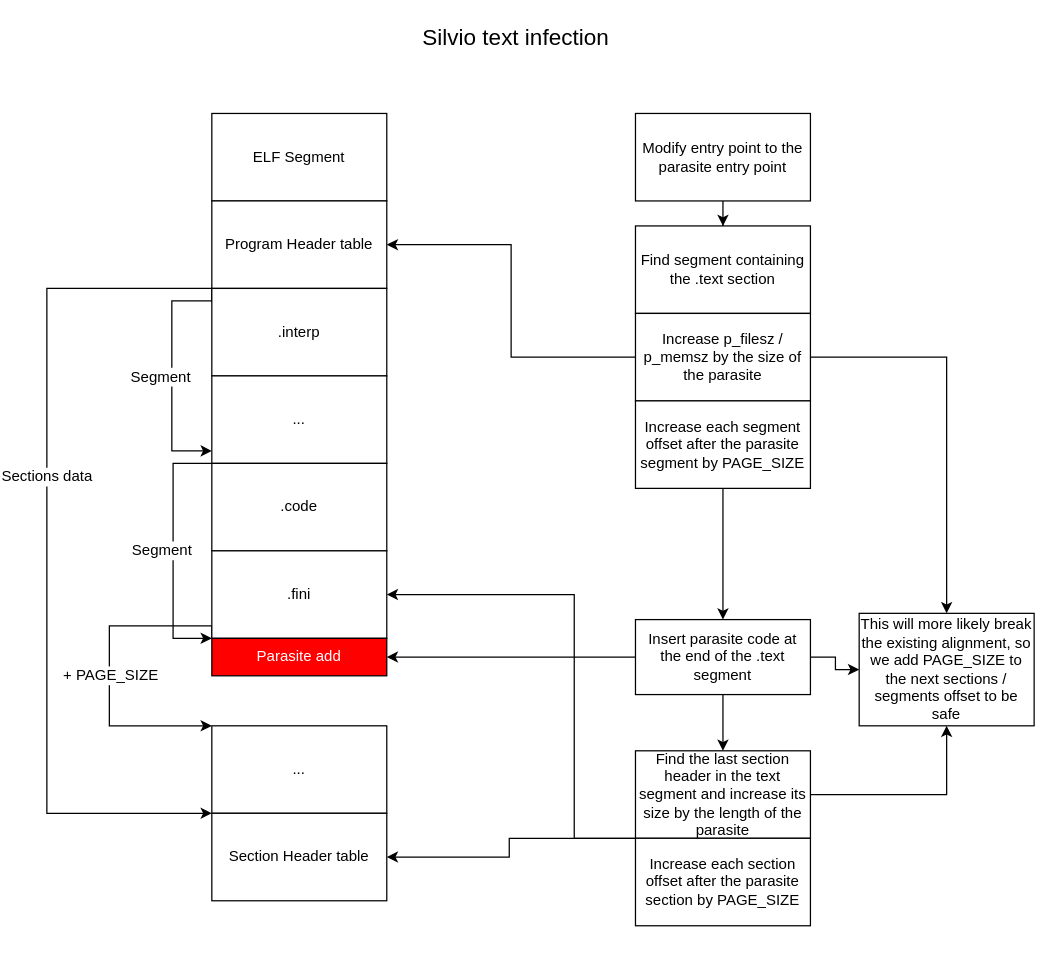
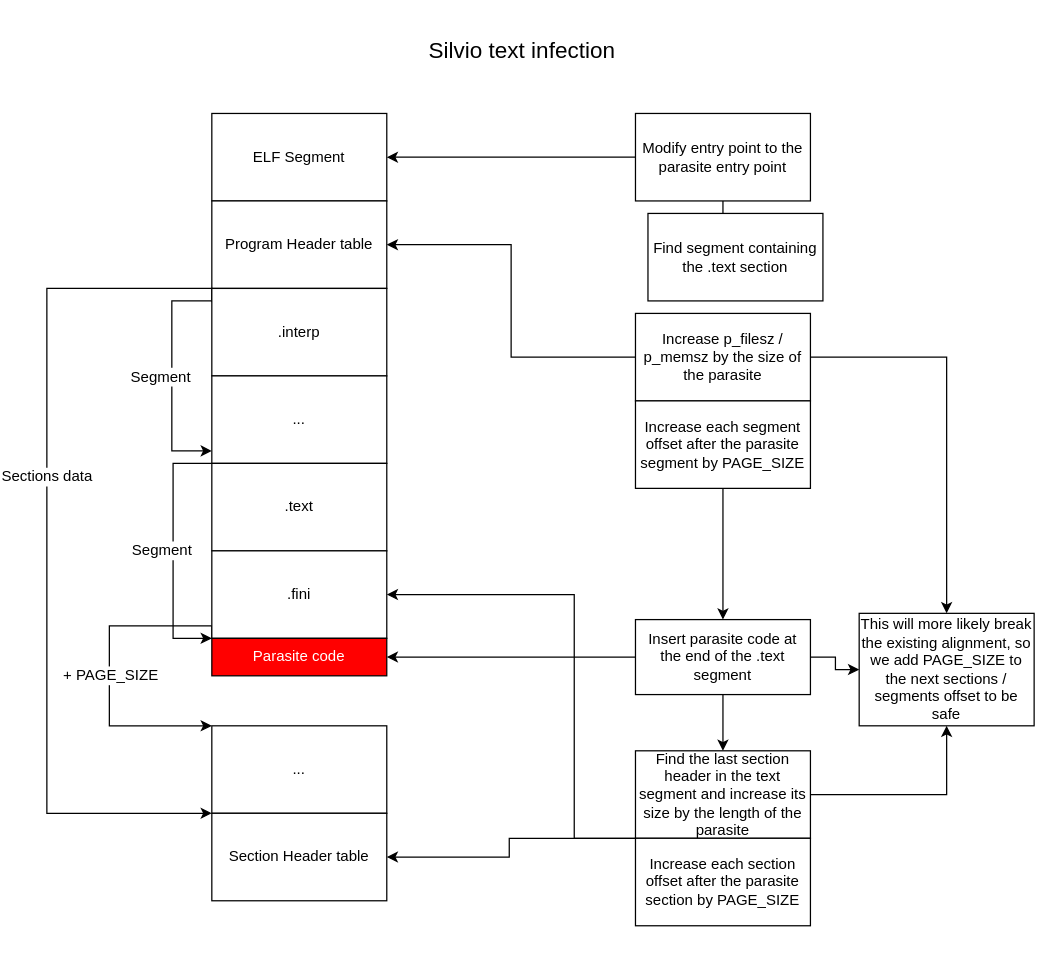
(516, 38) -> (522, 51)
none -> (515, 157)
(723, 269) -> (736, 257)
(299, 507) -> (299, 507)
(299, 657) -> (299, 657)
